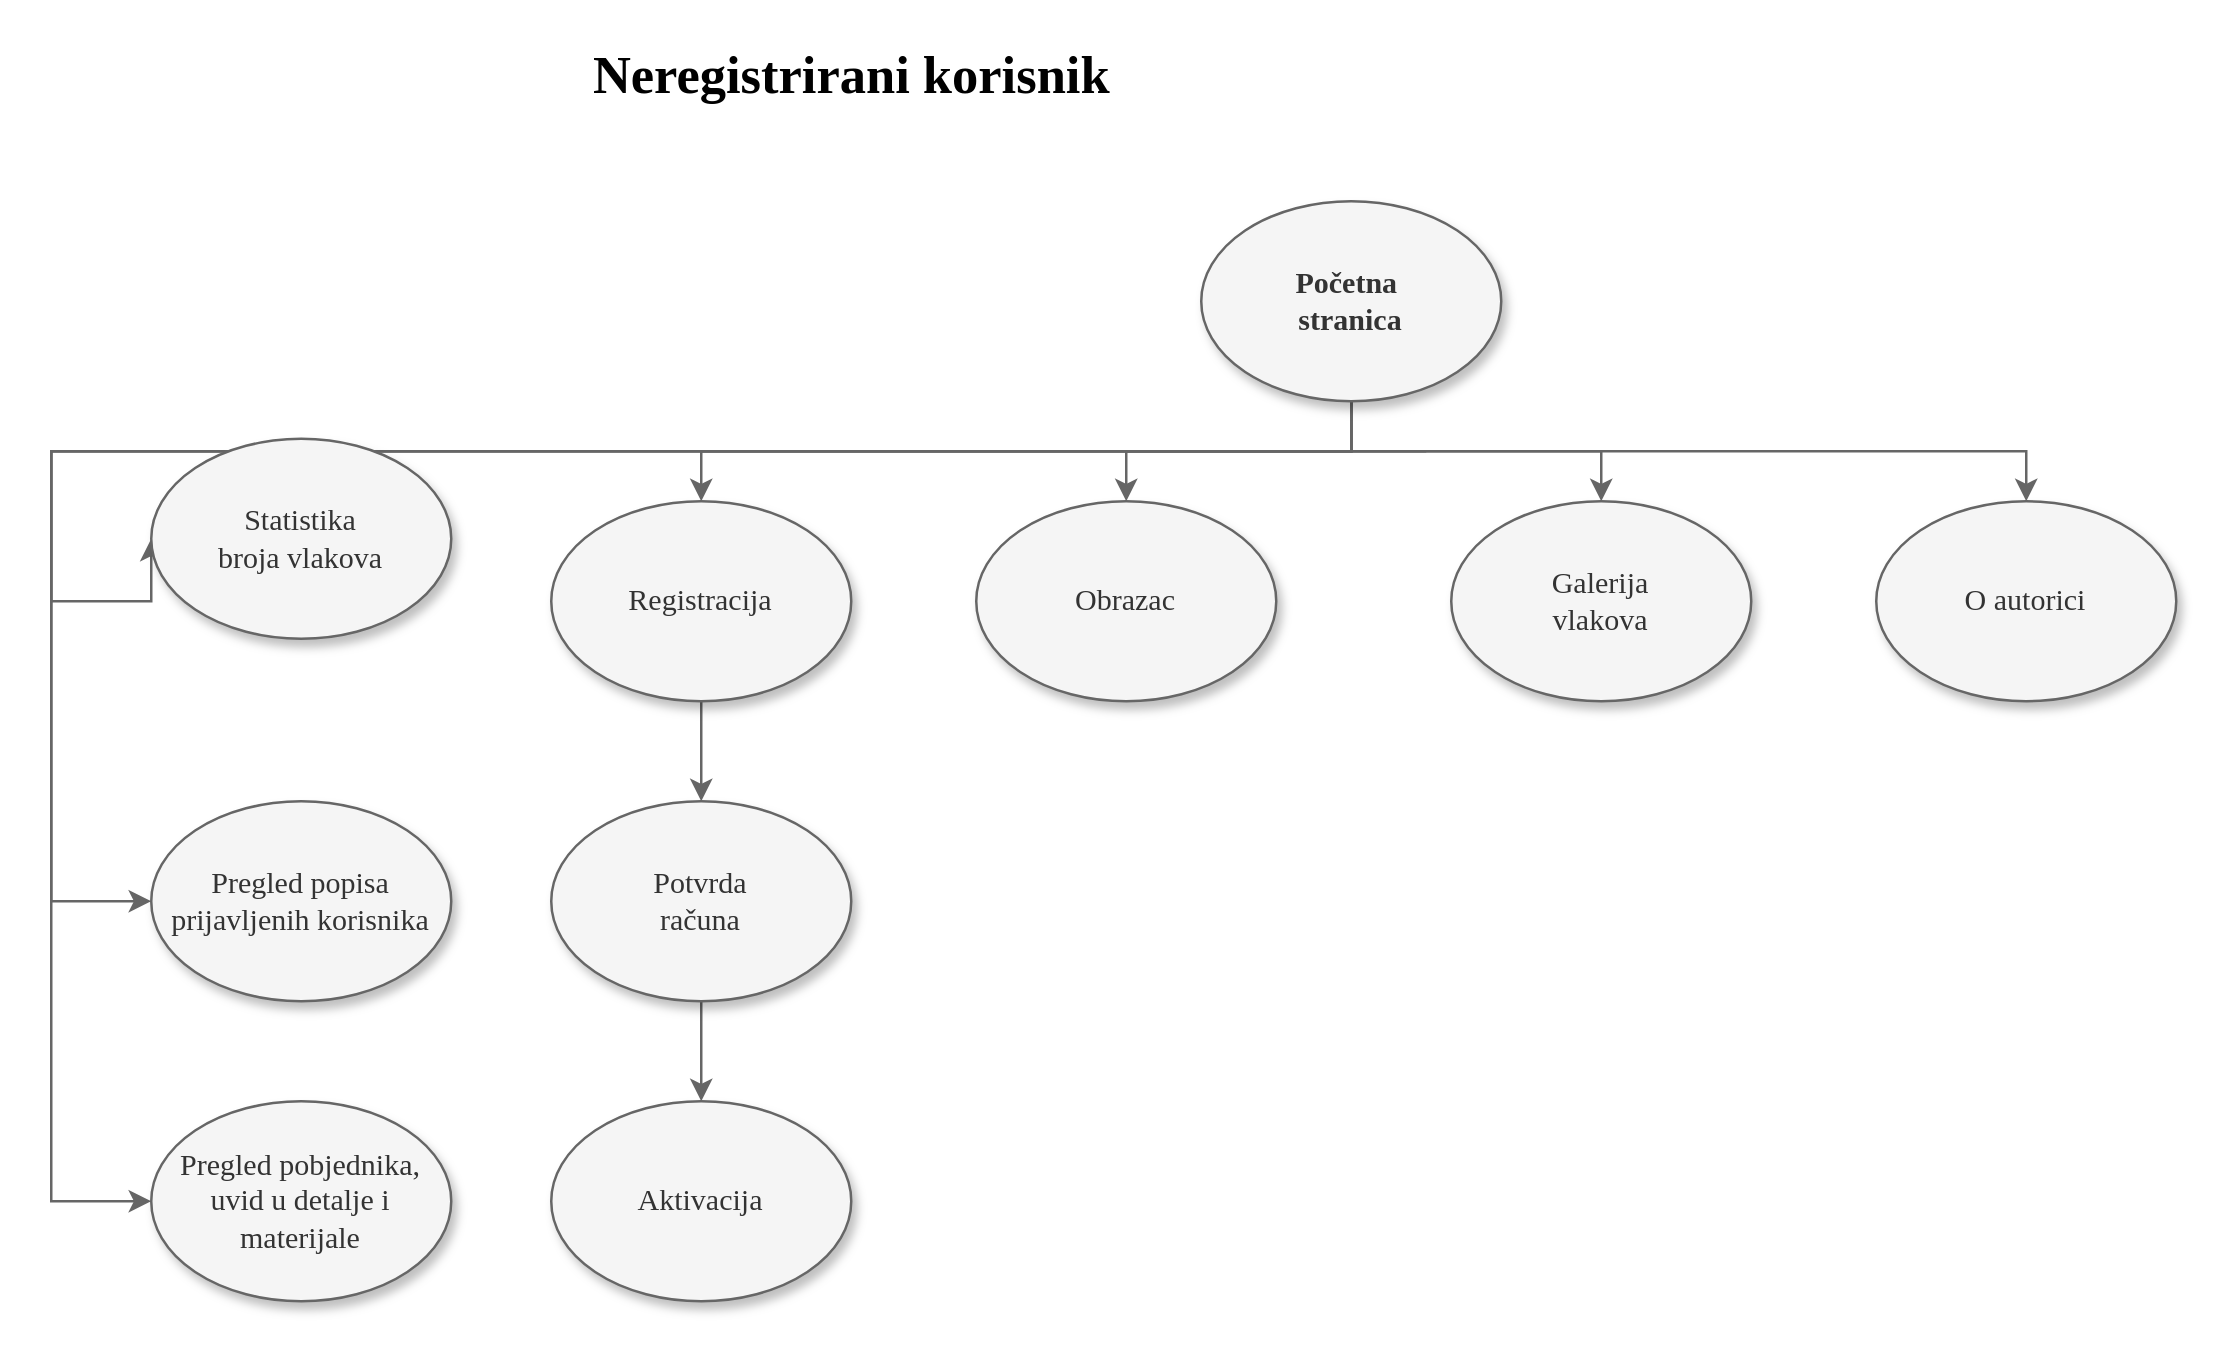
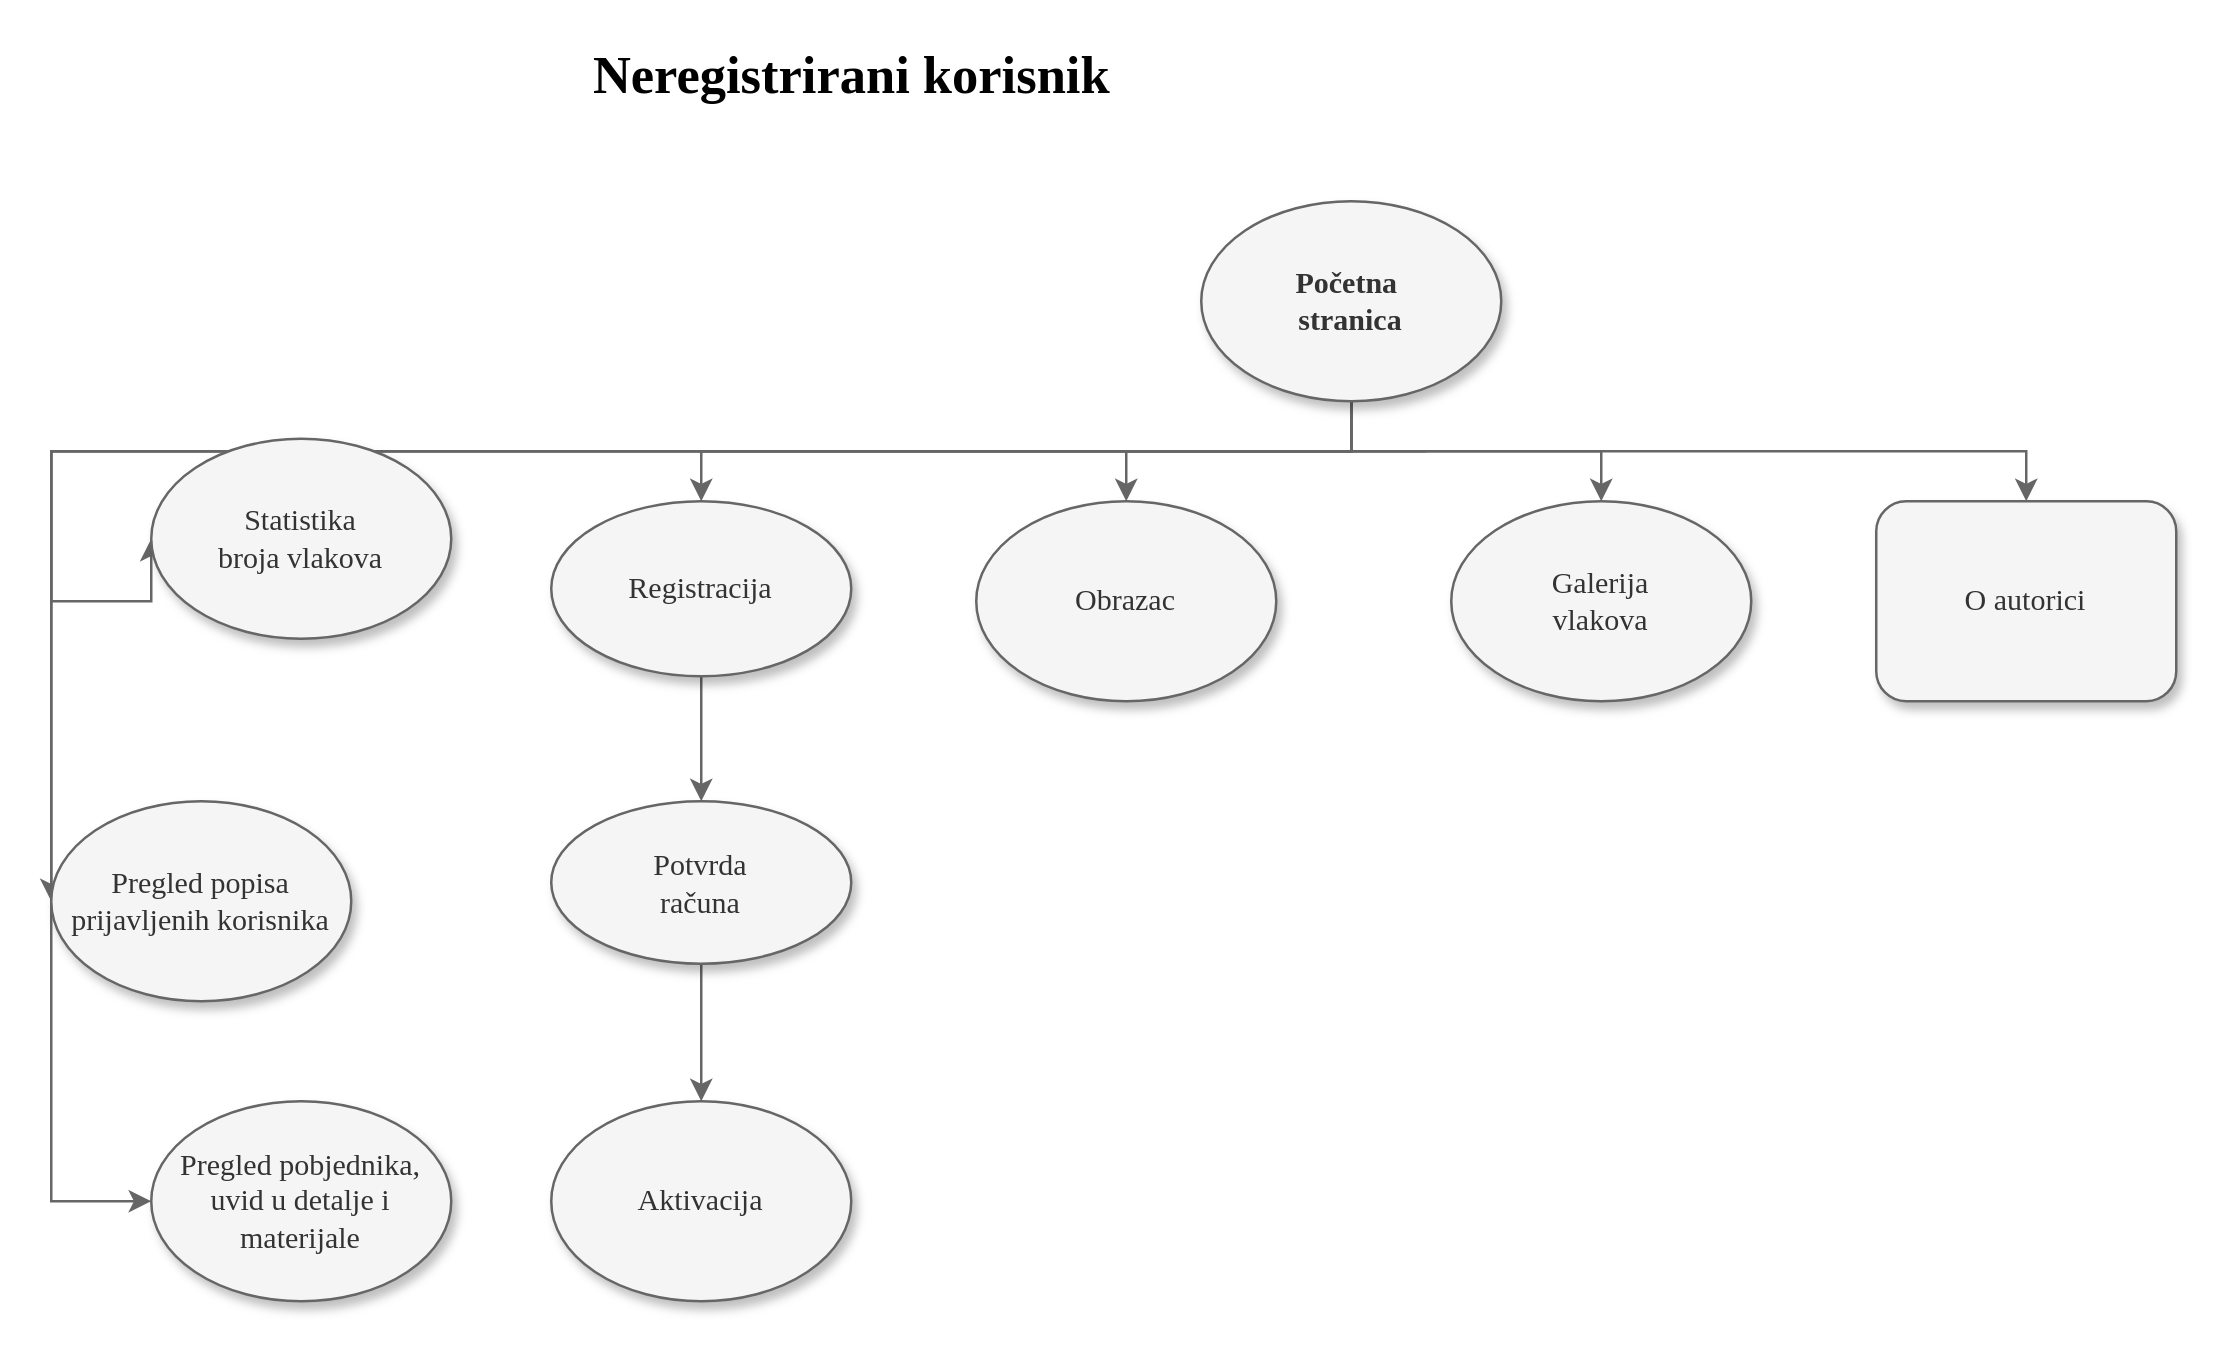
(701, 601) -> (701, 589)
(2026, 601) -> (2026, 601)
(301, 901) -> (201, 901)
(701, 901) -> (701, 883)
